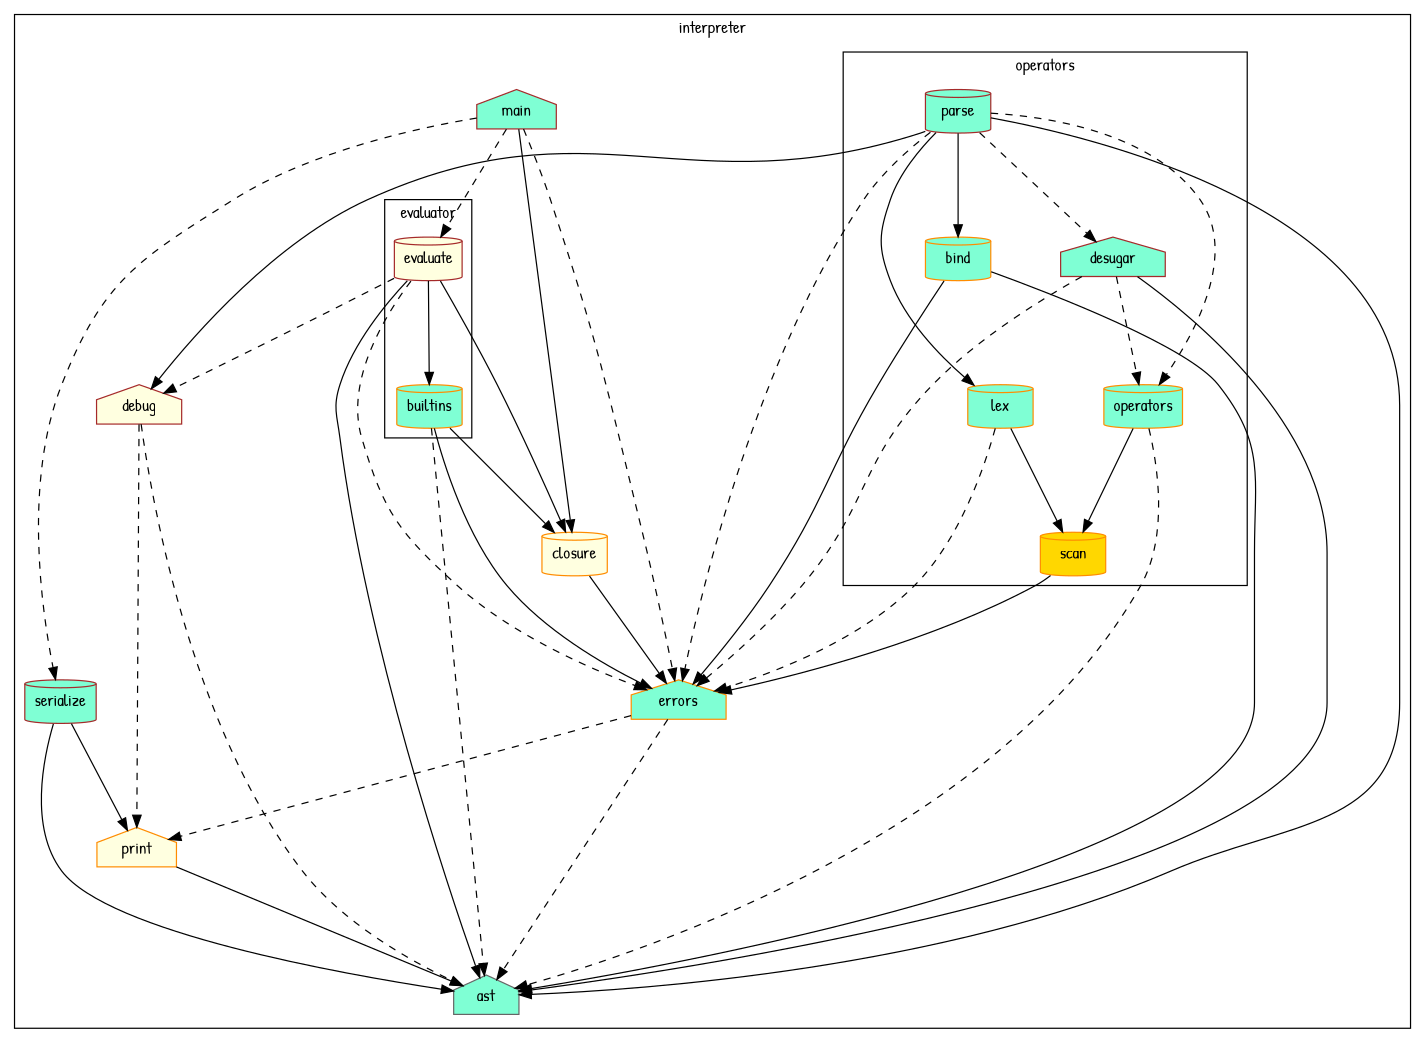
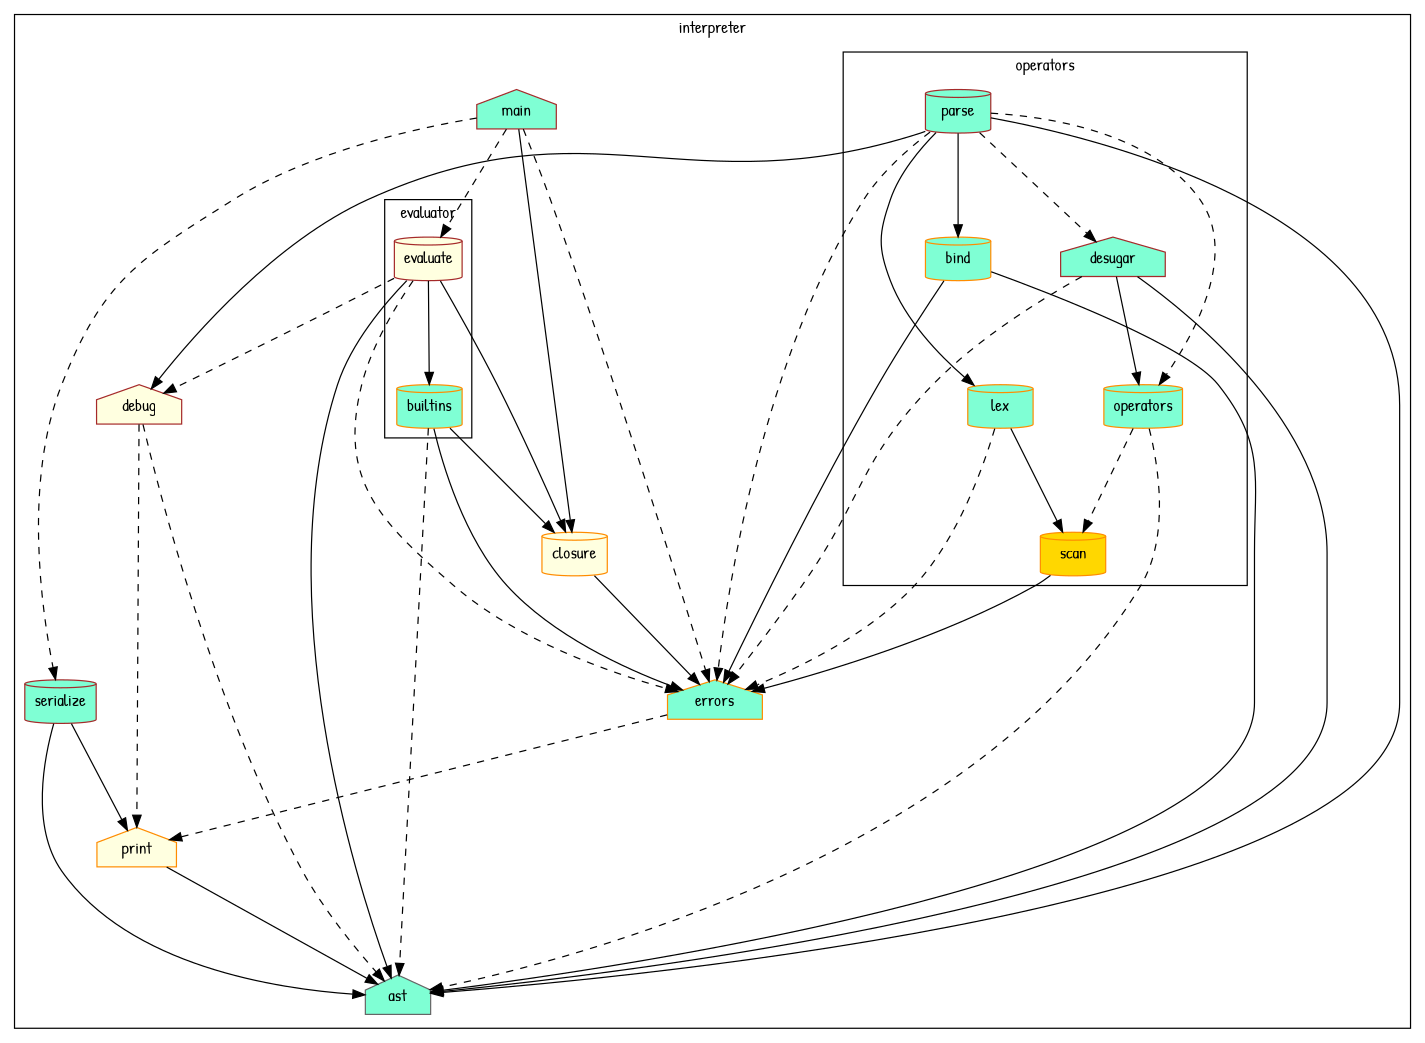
(1125, 318) -> (1125, 318)
(1111, 475) -> (1111, 475)
(586, 844) -> none
